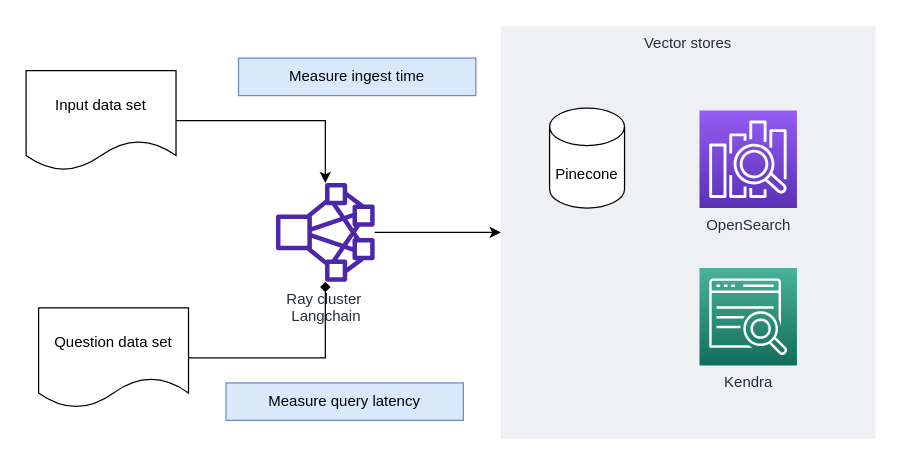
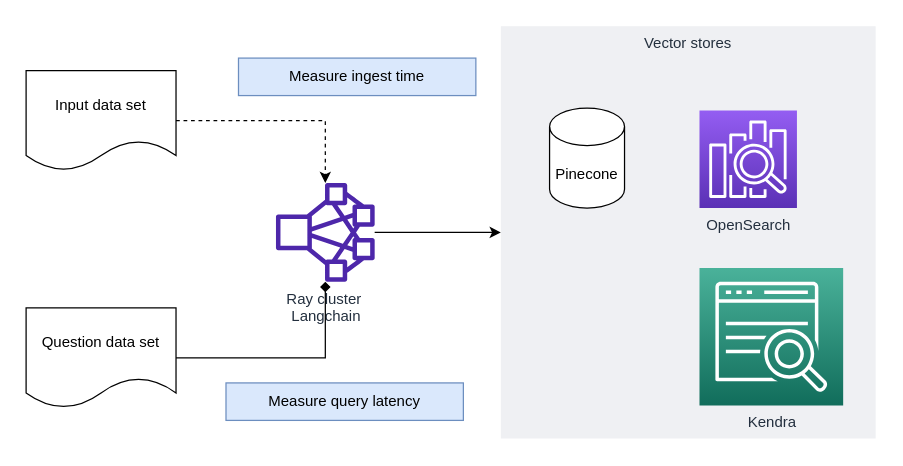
(278, 121) -> (278, 121)
(748, 317) -> (771, 337)
(113, 358) -> (101, 358)
